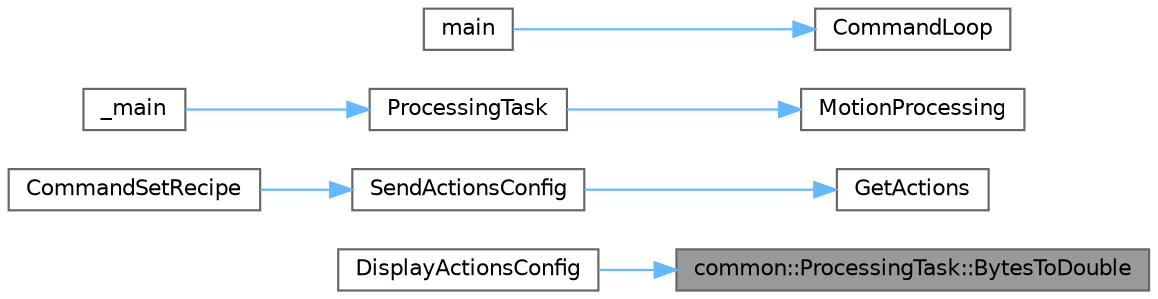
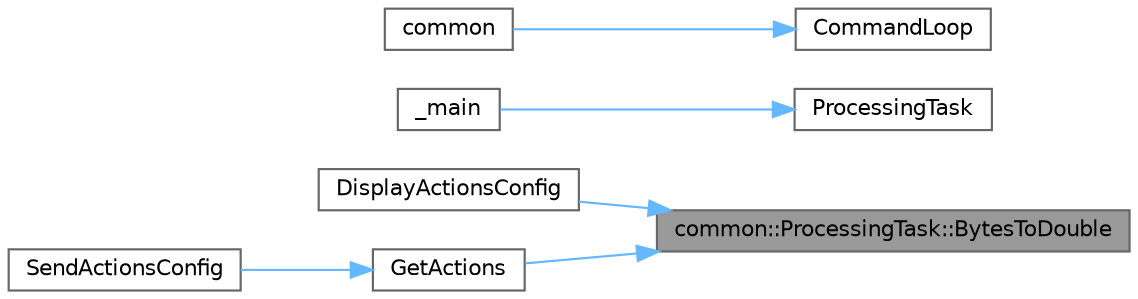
(468, 29) -> (449, 29)
(913, 109) -> none
(134, 190) -> none
none -> (581, 258)
